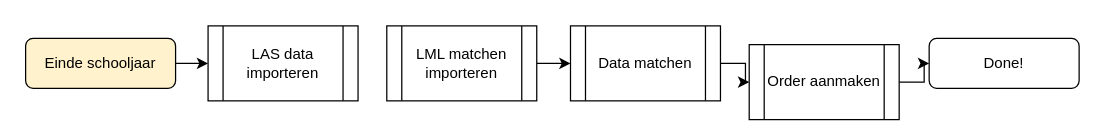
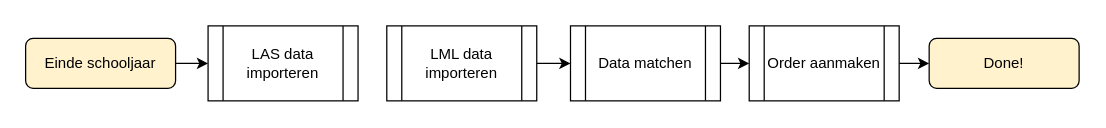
(462, 63) -> (462, 63)
(1004, 63) -> (1004, 63)
(824, 82) -> (824, 63)
